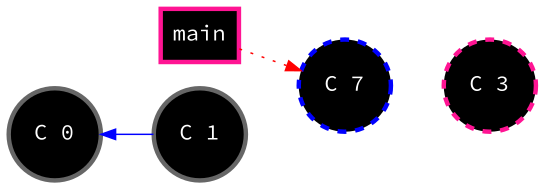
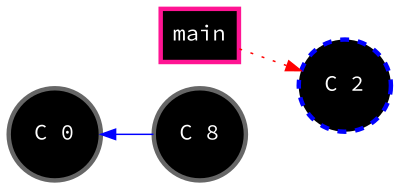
(345, 86) -> (345, 86)
(490, 86) -> none
(200, 134) -> (200, 134)
